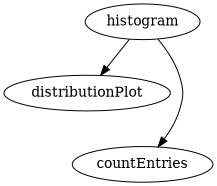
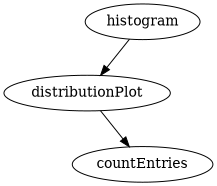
(182, 88) -> (112, 125)
